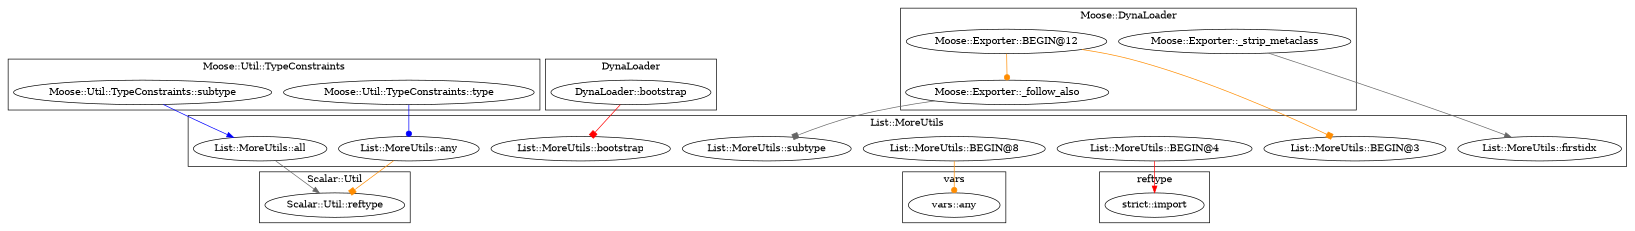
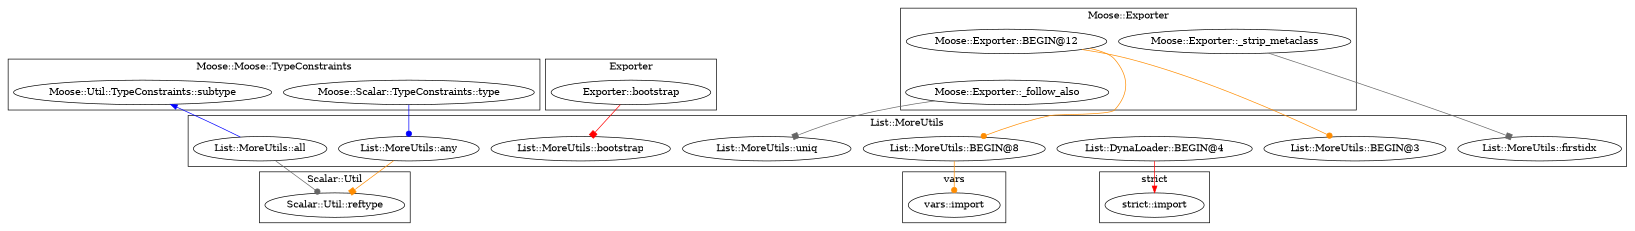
(1128, 16) -> (1128, 16)
(1007, 64) -> (1120, 103)
(274, 67) -> (274, 67)
(631, 67) -> (631, 67)
(1207, 84) -> (1207, 84)
(409, 92) -> (409, 92)
(631, 92) -> (631, 92)
(1387, 93) -> (1387, 93)
(195, 120) -> (209, 122)
(767, 149) -> (767, 149)
(1155, 149) -> (1155, 149)
(296, 176) -> (296, 176)
(1155, 180) -> (1155, 180)
(954, 205) -> (954, 205)
